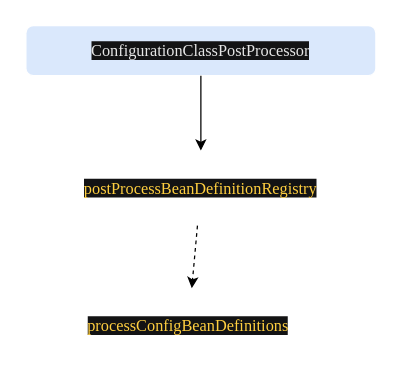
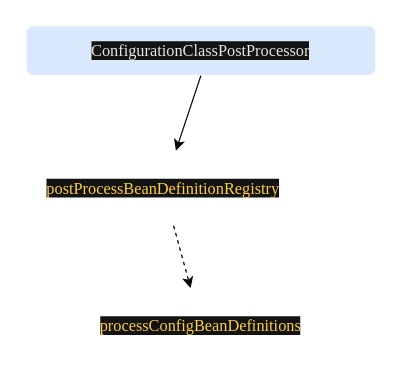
(201, 188) -> (163, 188)
(188, 326) -> (201, 326)
